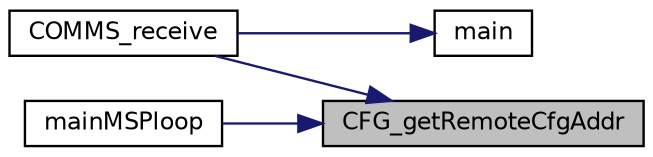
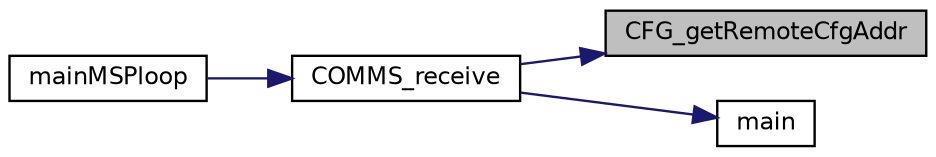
(260, 124) -> (238, 78)
